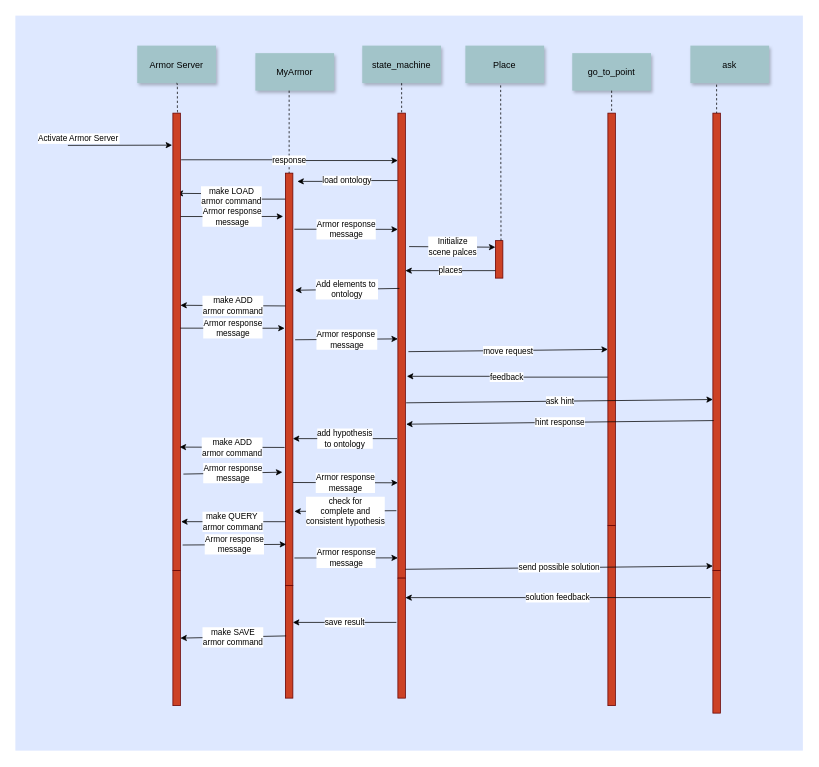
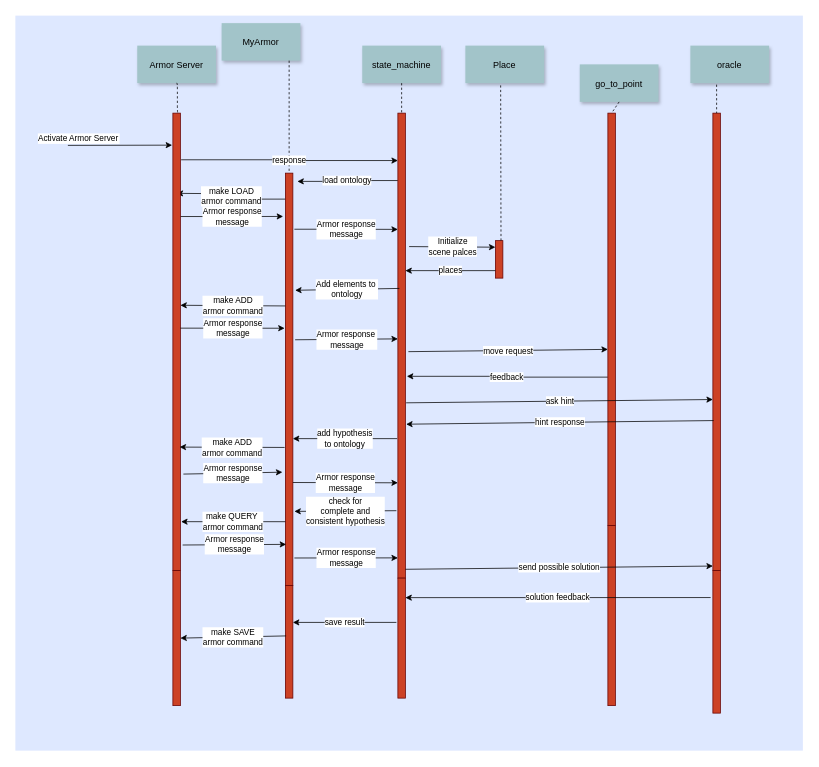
(729, 65) -> (729, 65)
(295, 72) -> (261, 42)
(612, 72) -> (619, 83)
